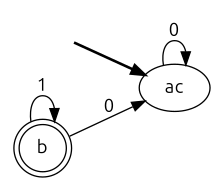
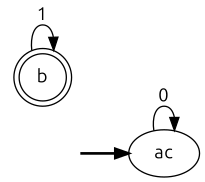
(101, 121) -> none
